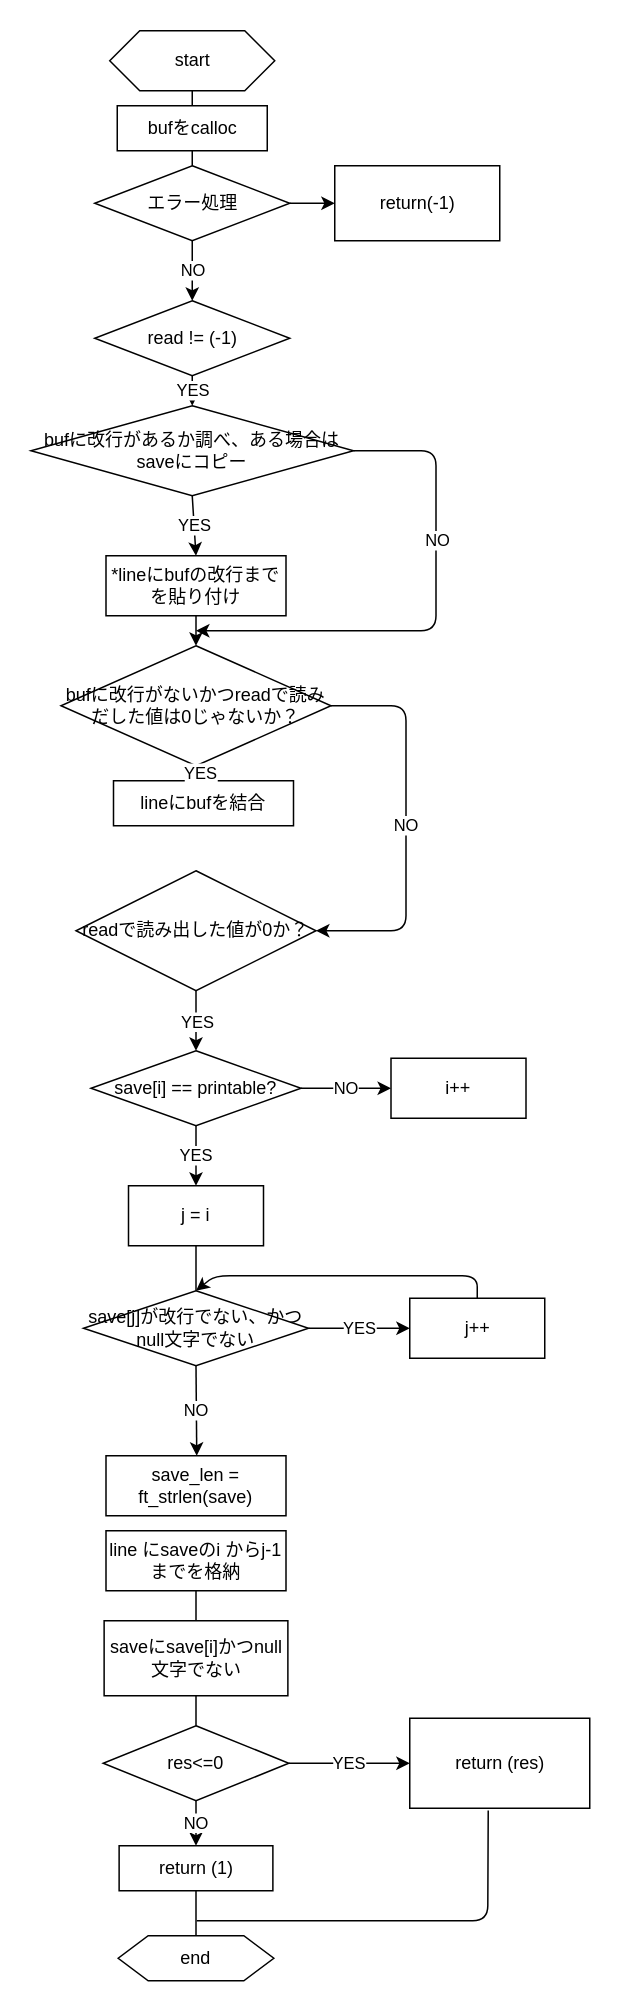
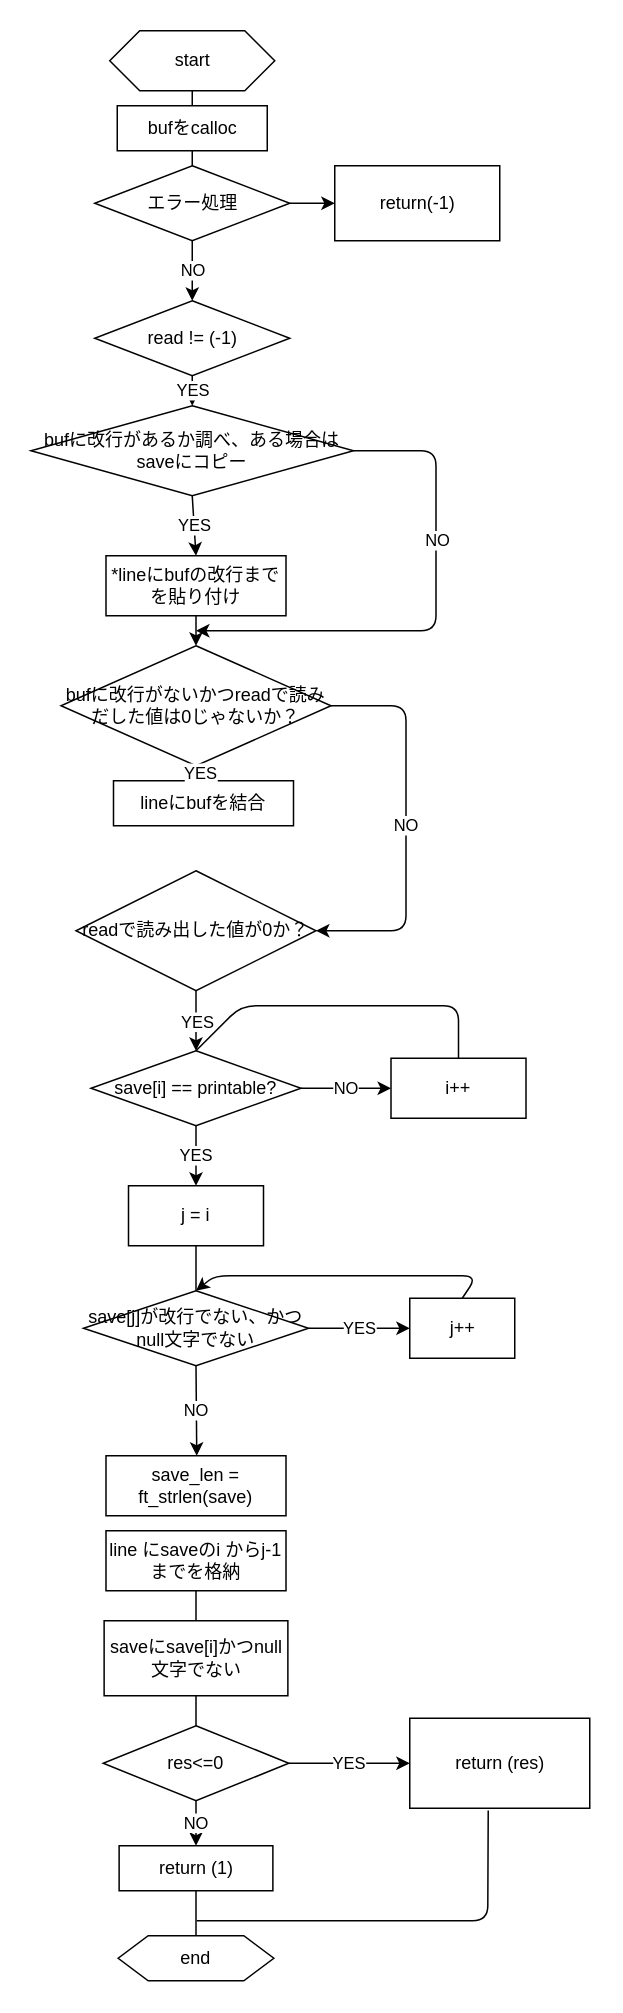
none -> (344, 1006)
(477, 1328) -> (462, 1328)
